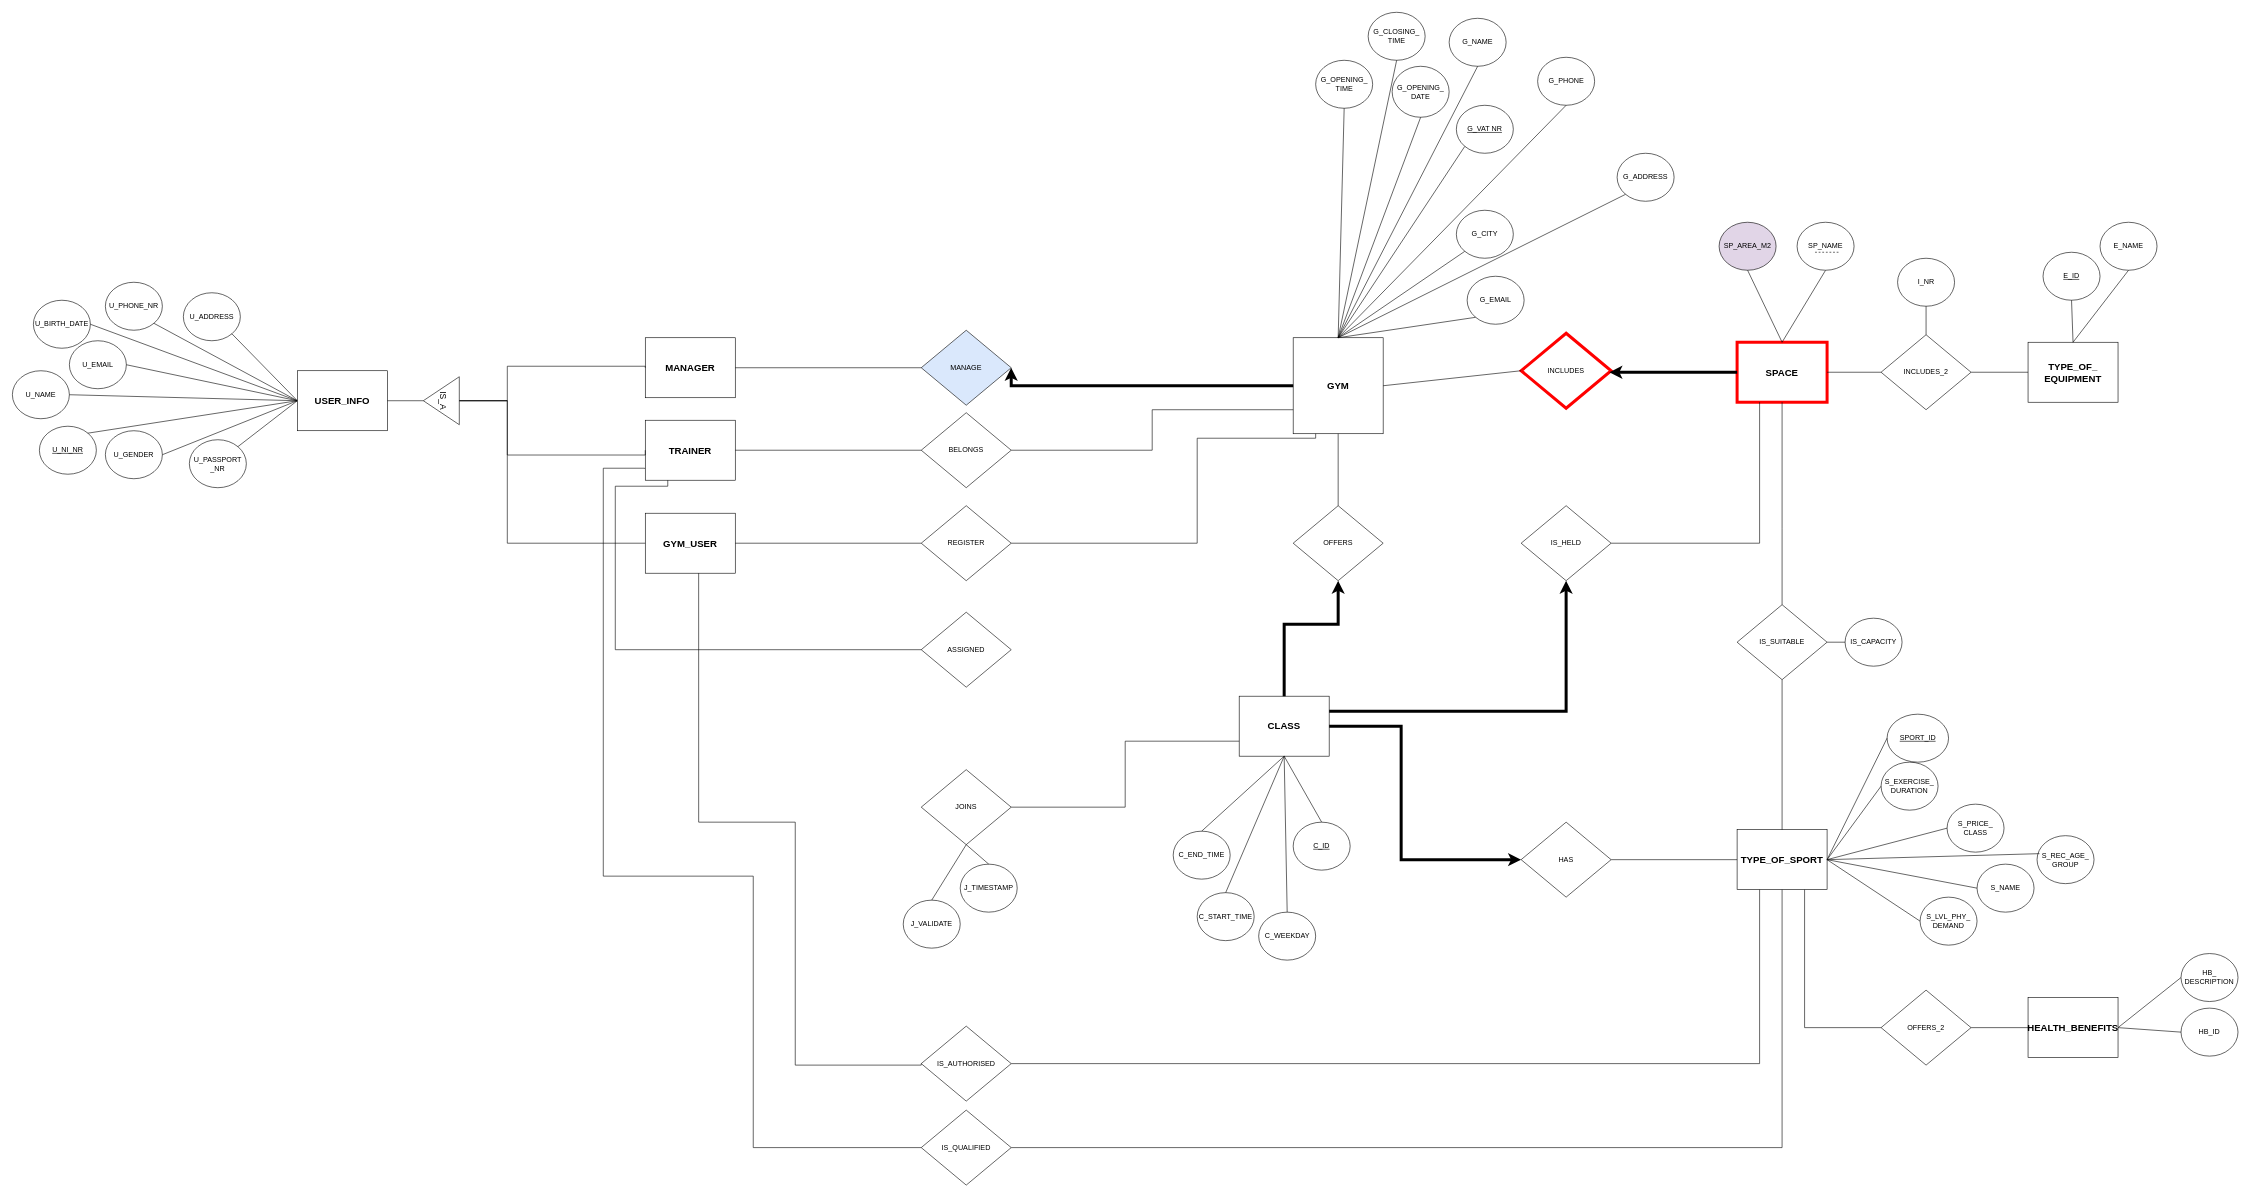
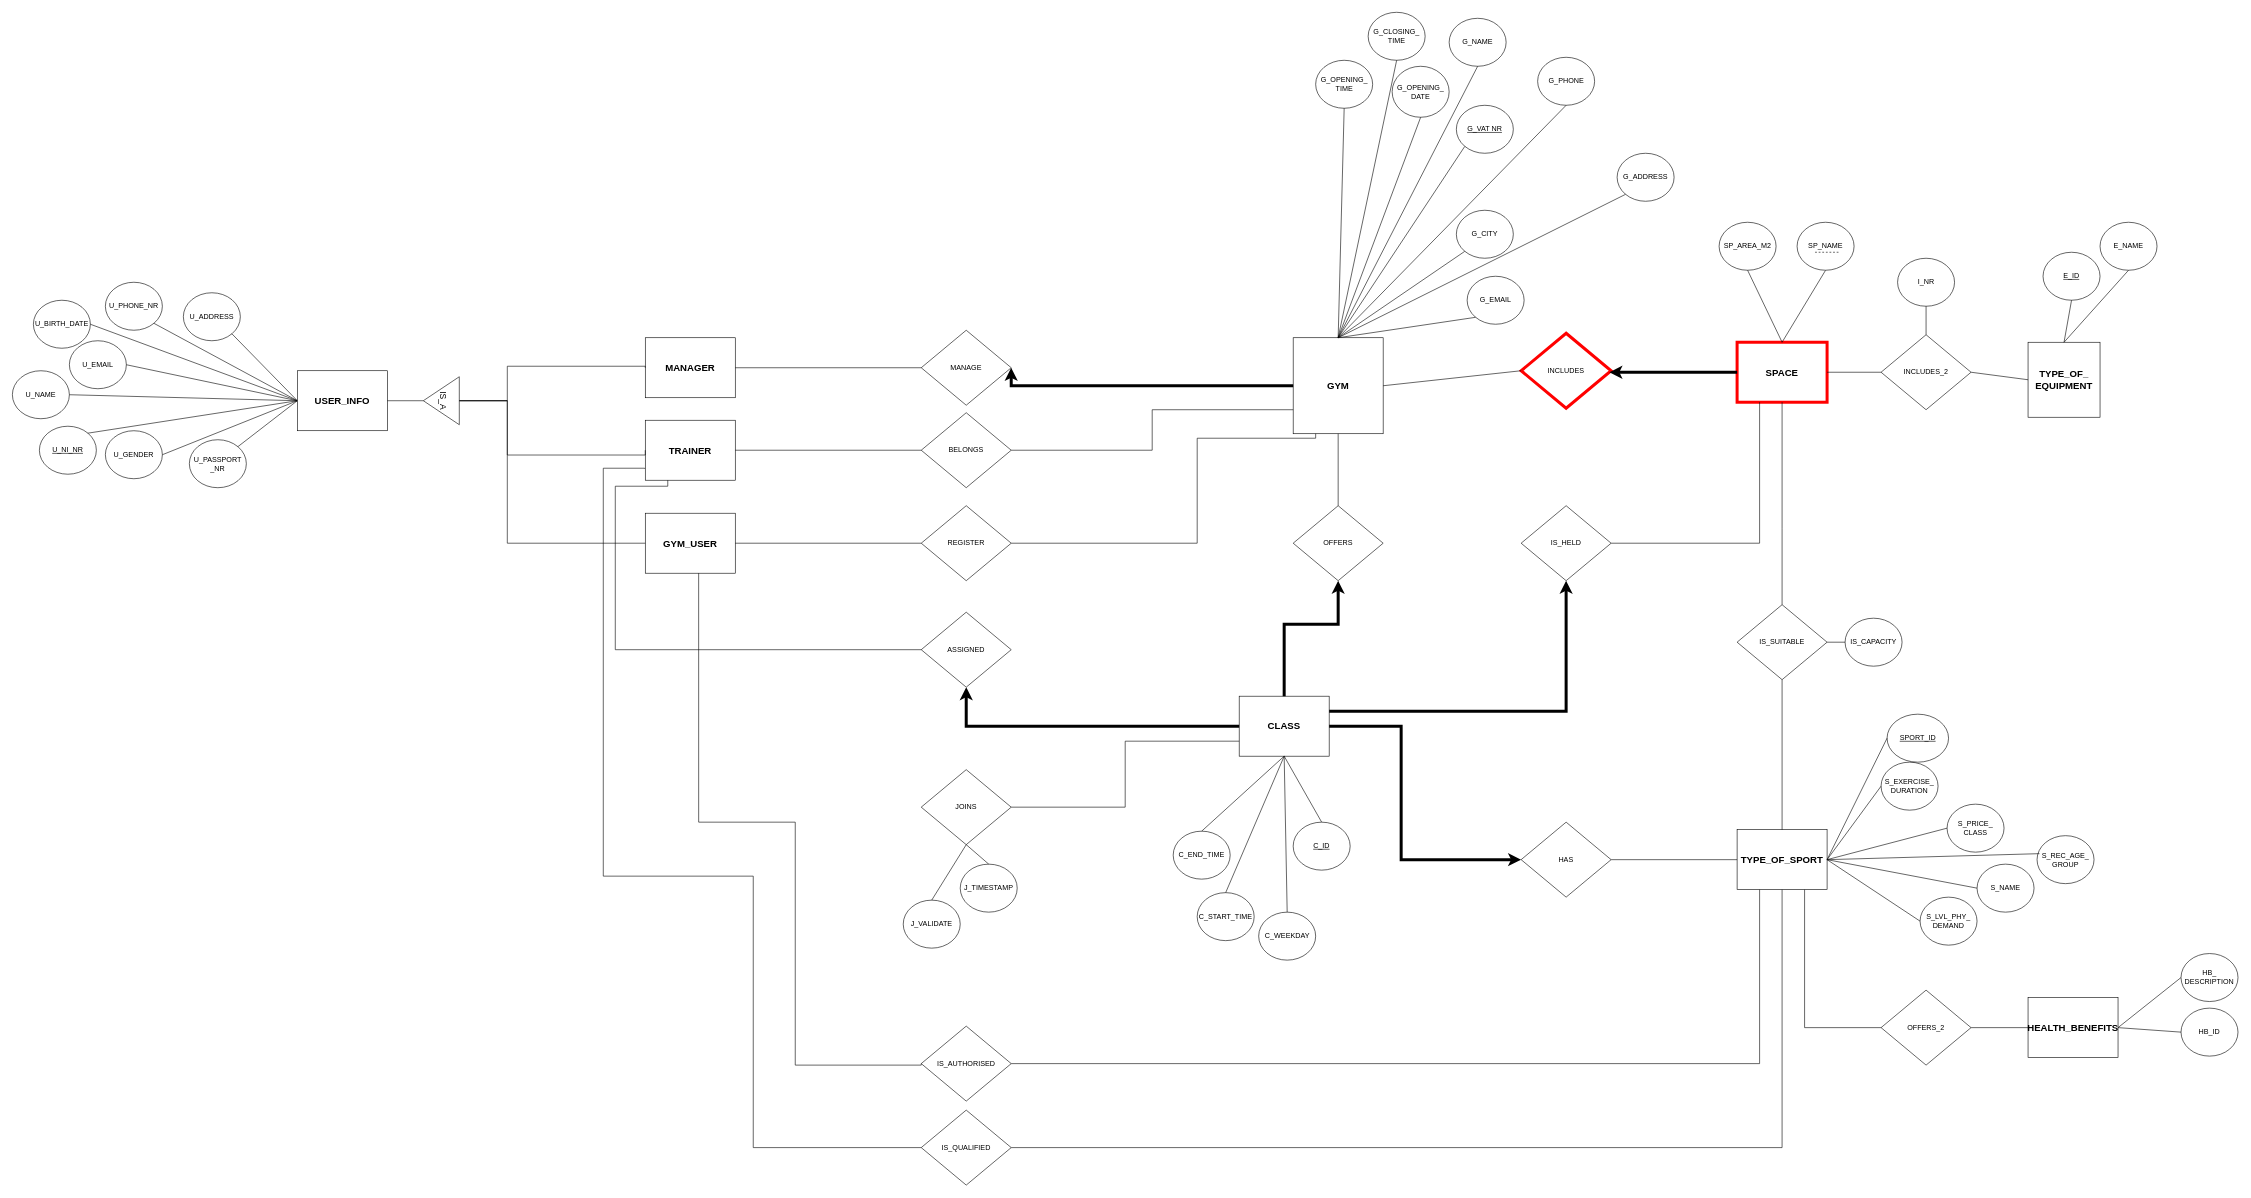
(1748, 246) -> (1748, 246)
(966, 368) -> (966, 368)
(2073, 372) -> (2064, 380)
none -> (1088, 726)
